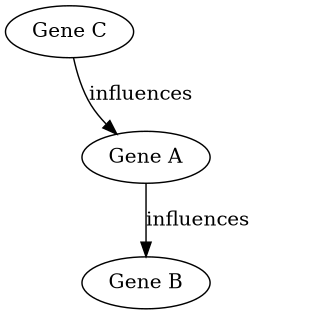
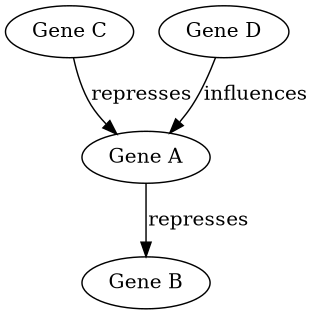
none -> (224, 32)
(142, 95) -> (142, 95)
(199, 220) -> (199, 220)
